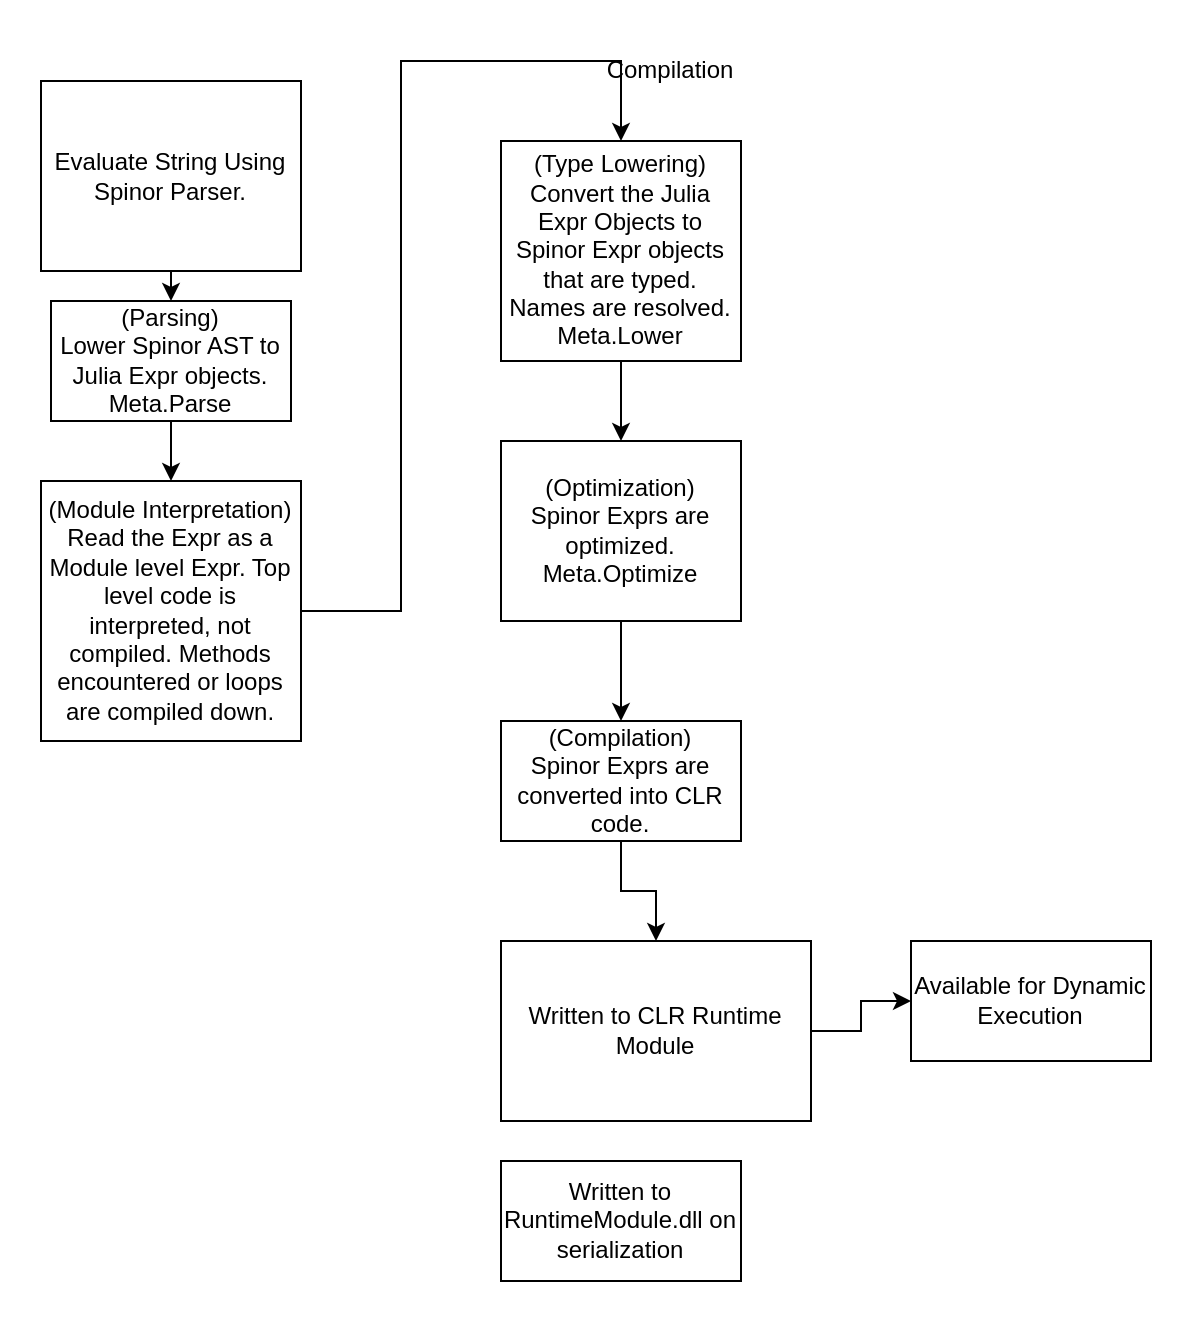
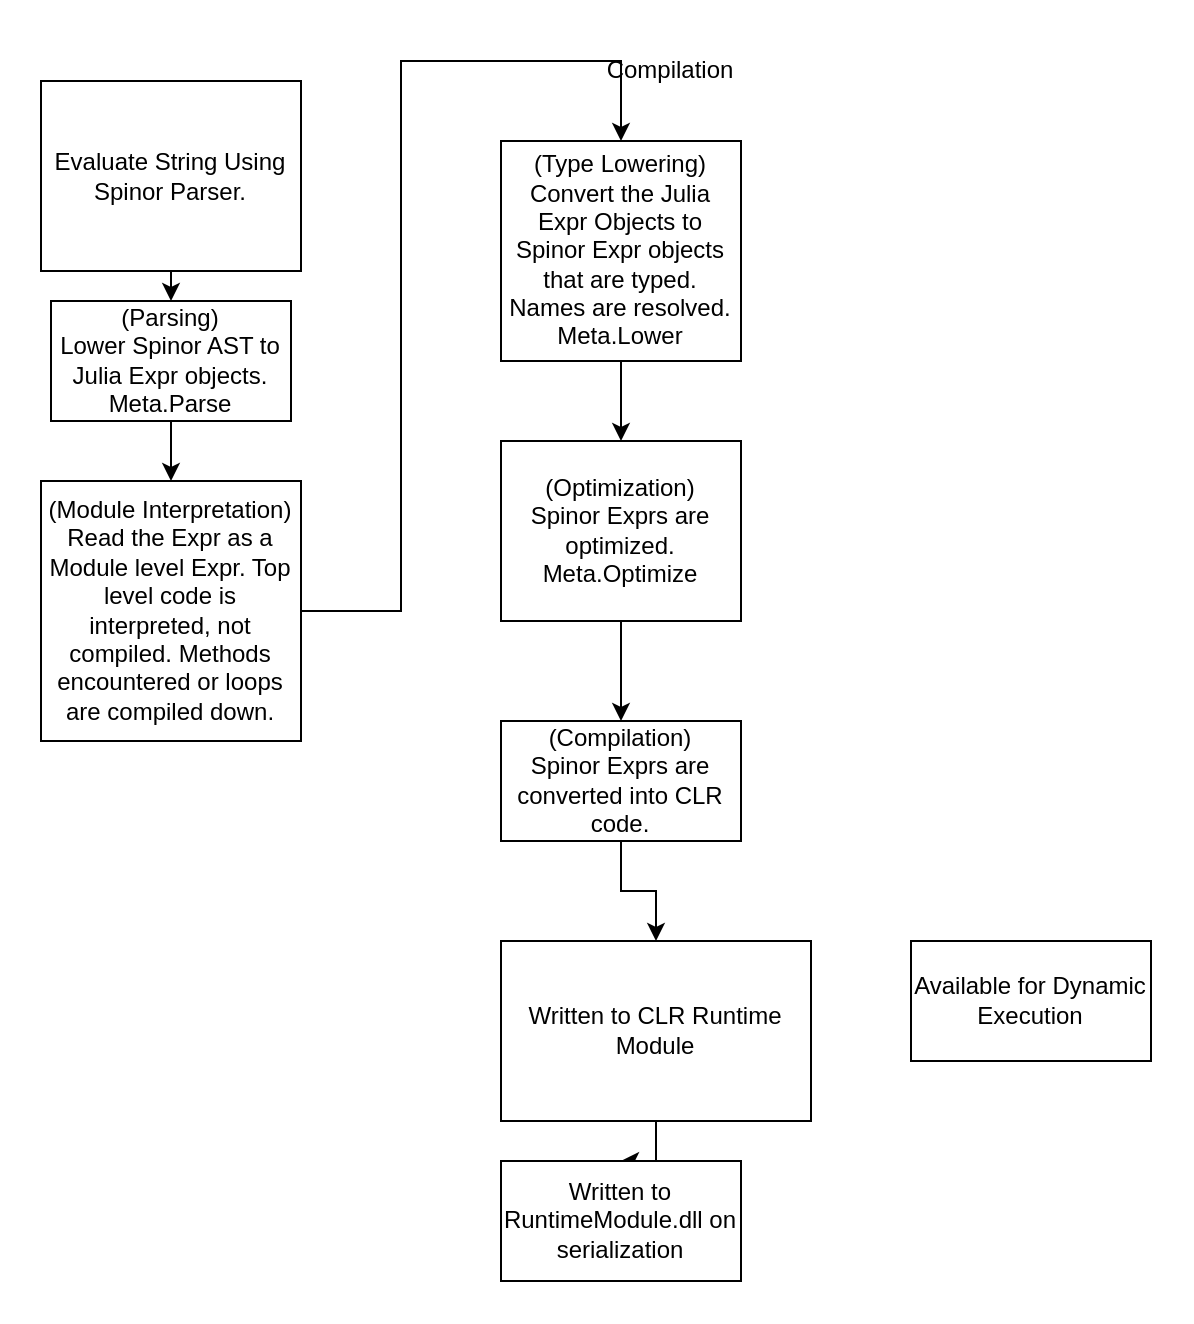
(861, 1023) -> none
none -> (656, 1142)
